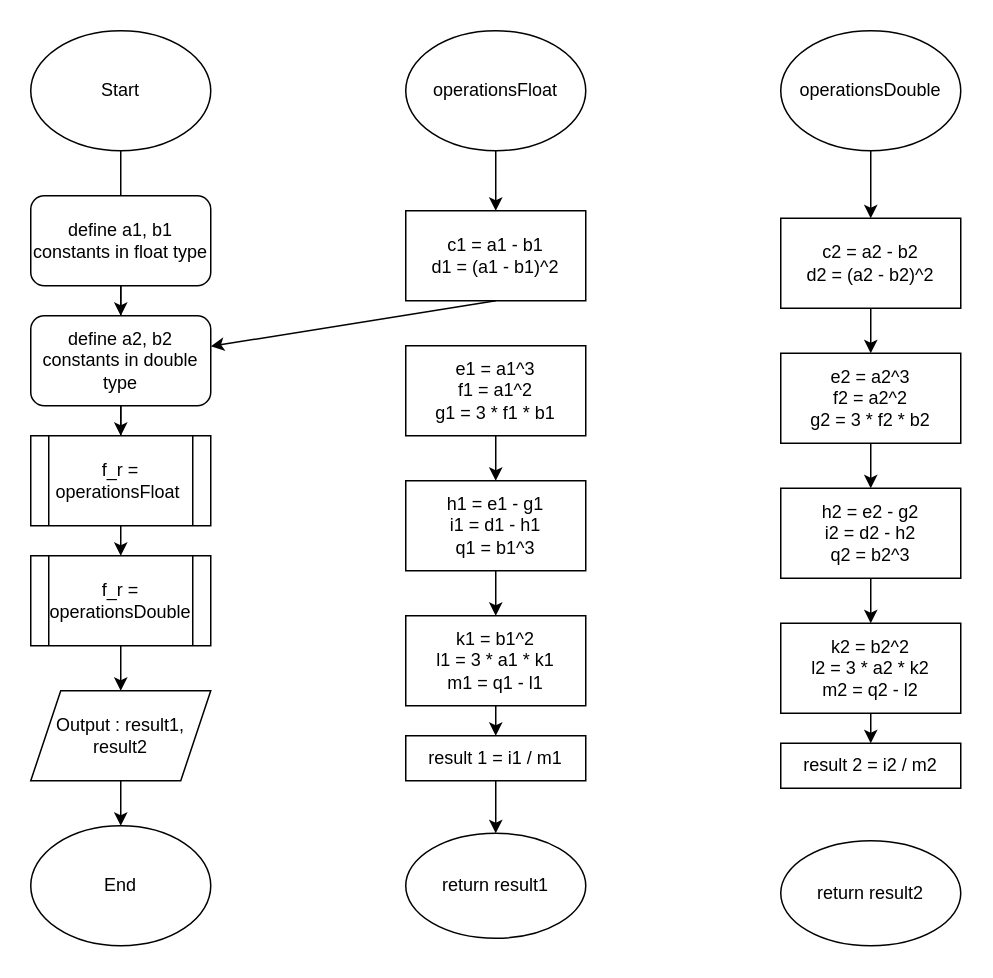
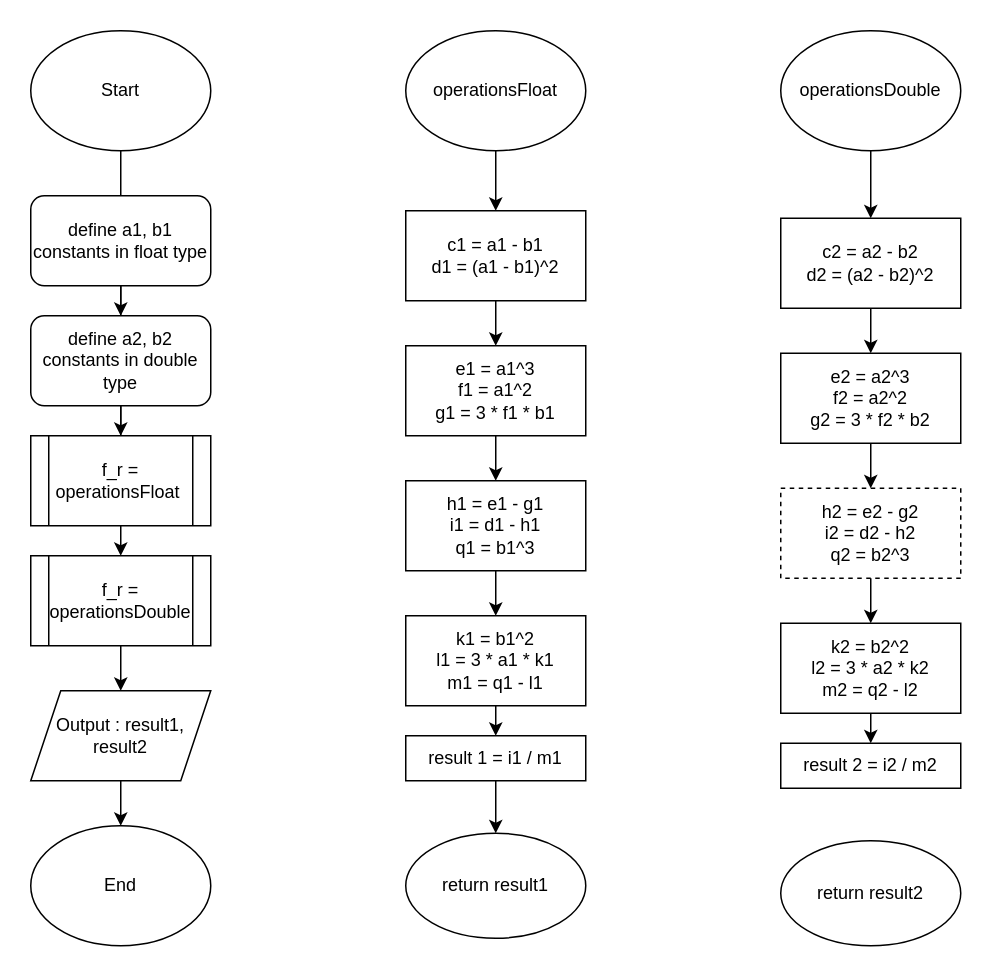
(358, 323) -> (496, 318)
(871, 533) -> (871, 533)
